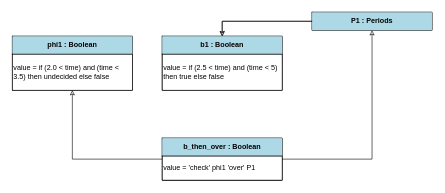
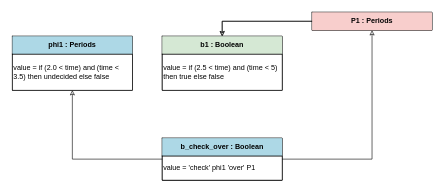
(372, 21) -> (372, 21)
(72, 45) -> (72, 45)
(222, 45) -> (222, 45)
(222, 147) -> (222, 147)
